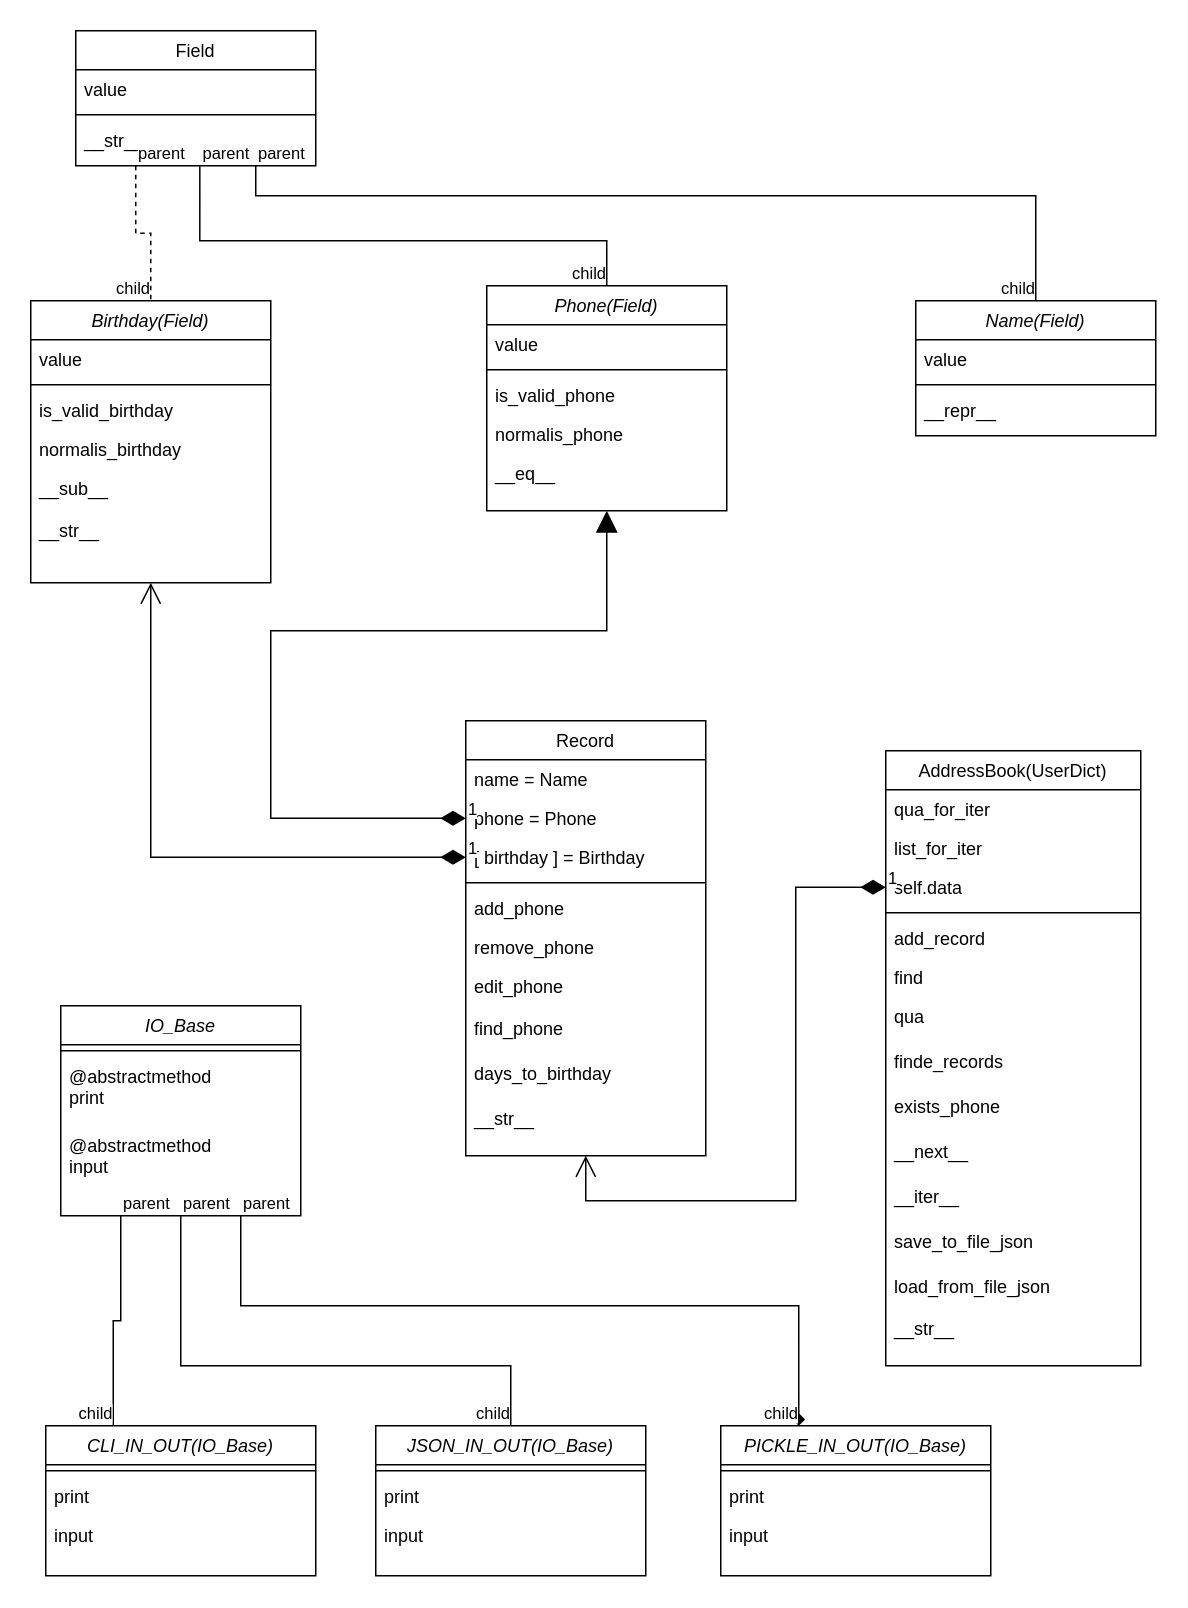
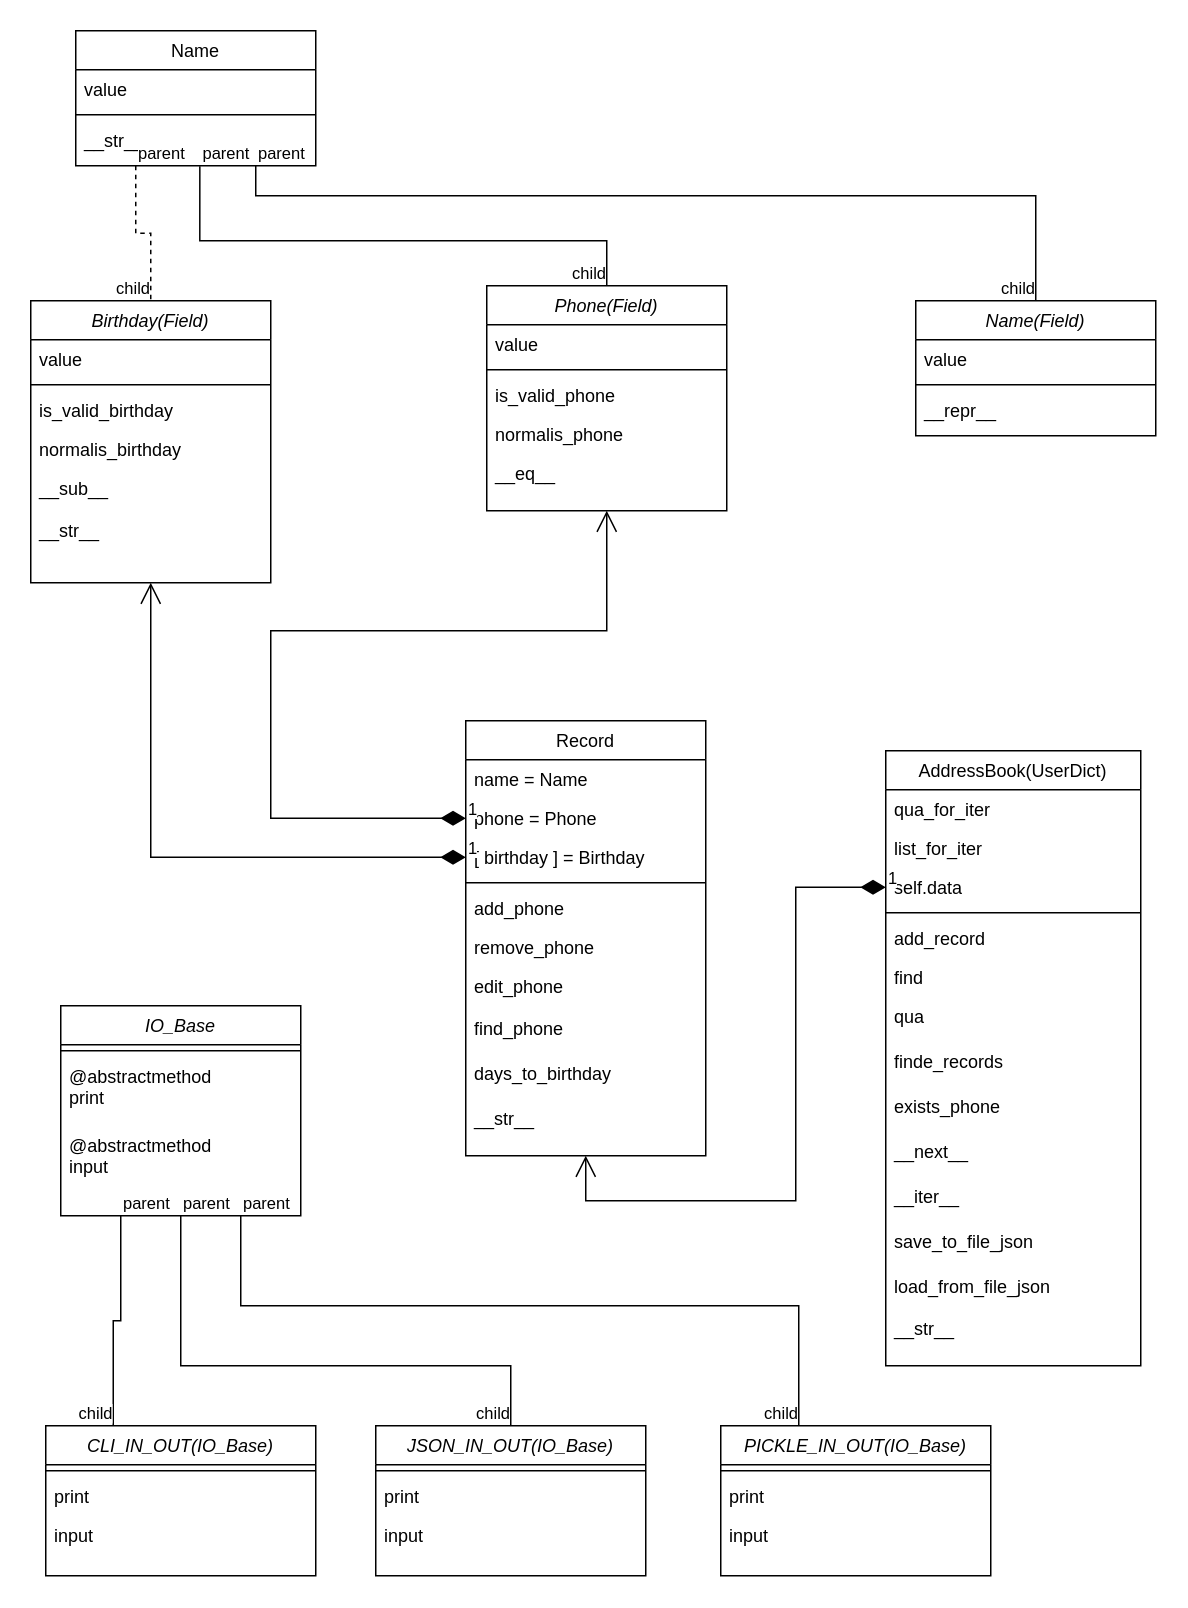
(195, 51) -> (195, 51)
(607, 533) -> (607, 525)
(799, 1413) -> (799, 1419)
